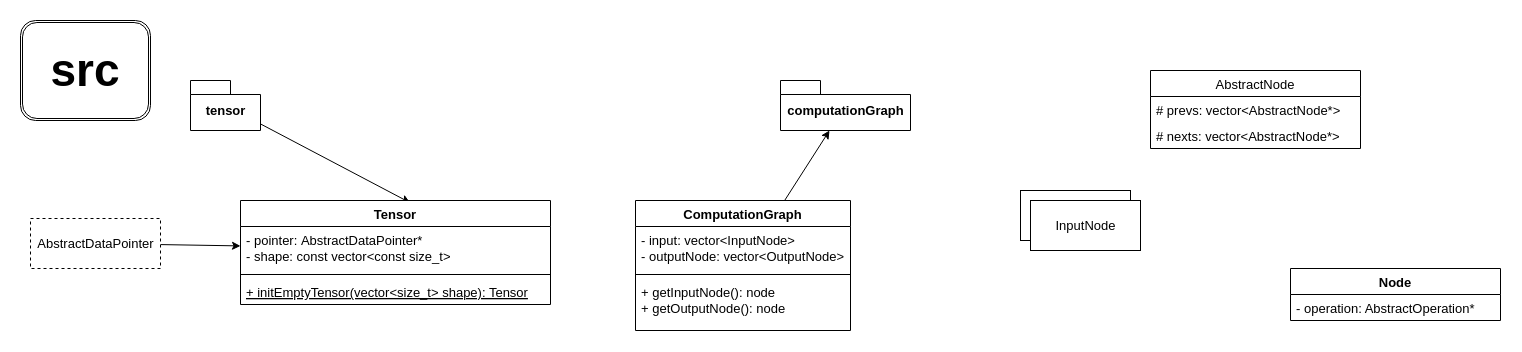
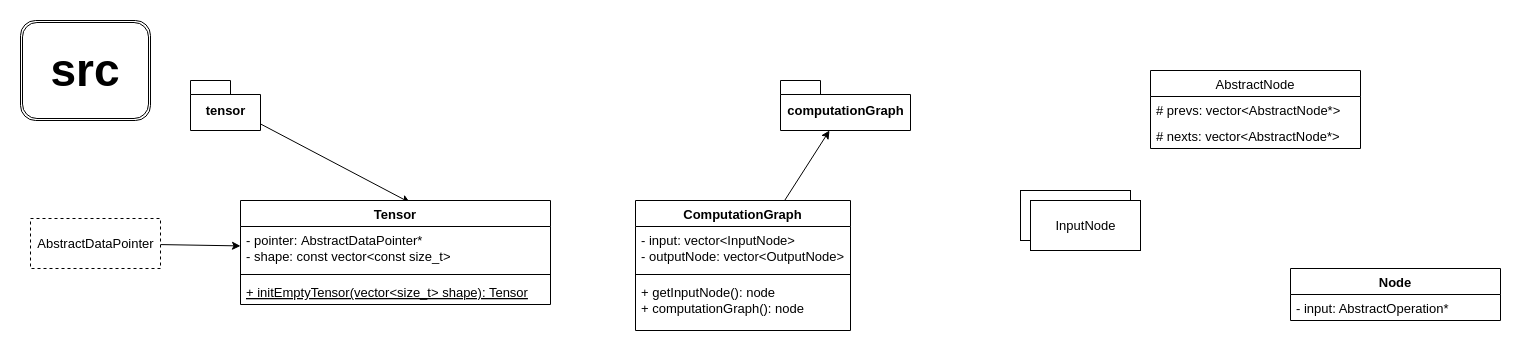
(716, 293) -> (716, 293)
(1400, 309) -> (1386, 309)
